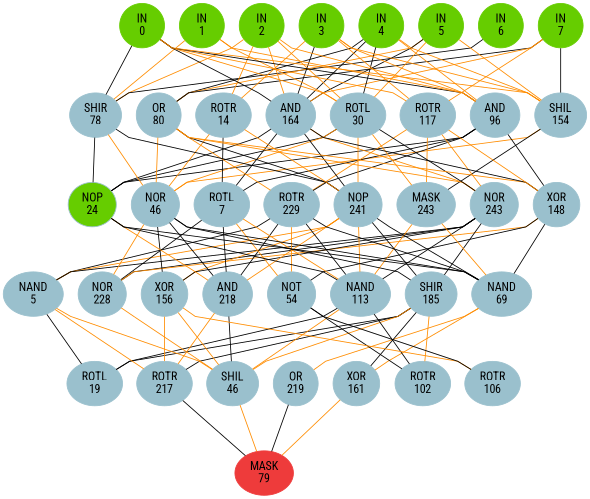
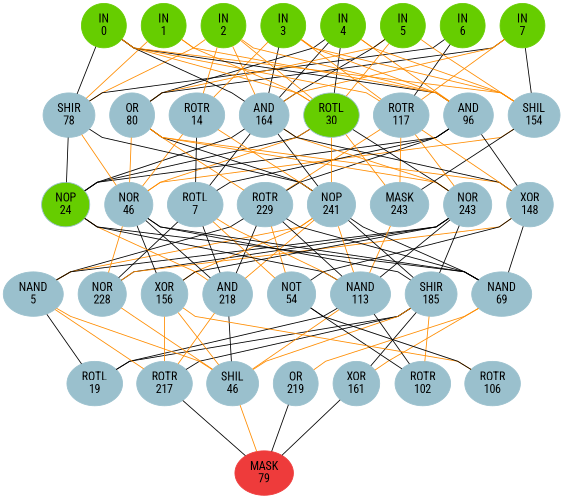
none -> (432, 70)
(358, 115) -> (331, 115)
(467, 253) -> none
(311, 428) -> (311, 428)
